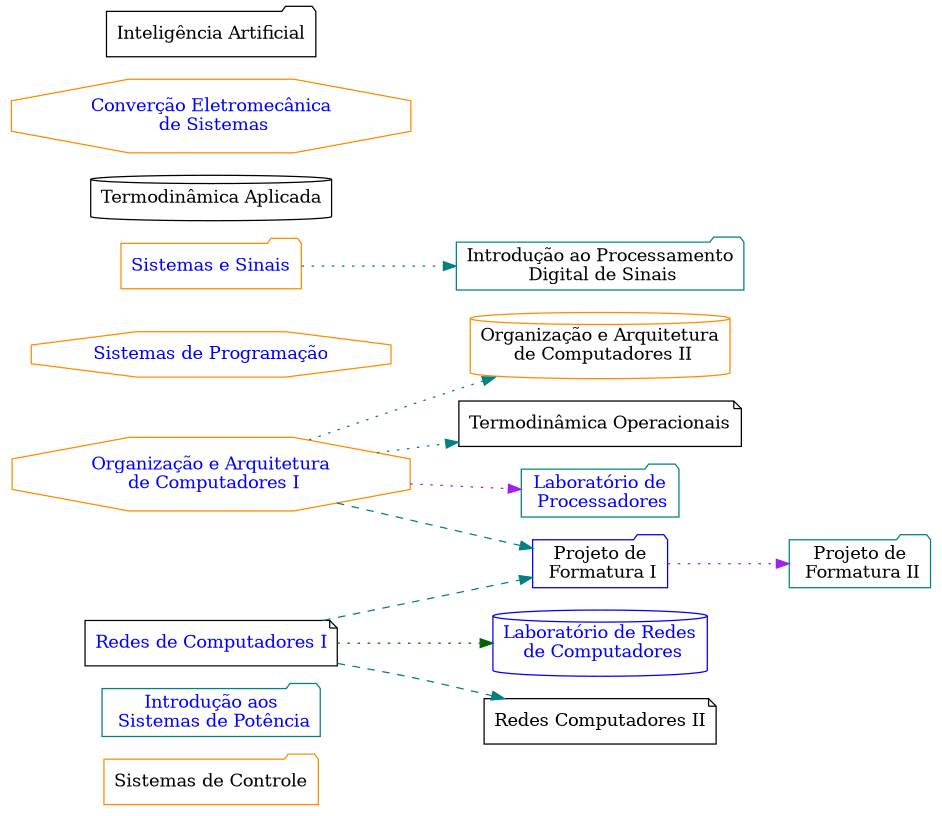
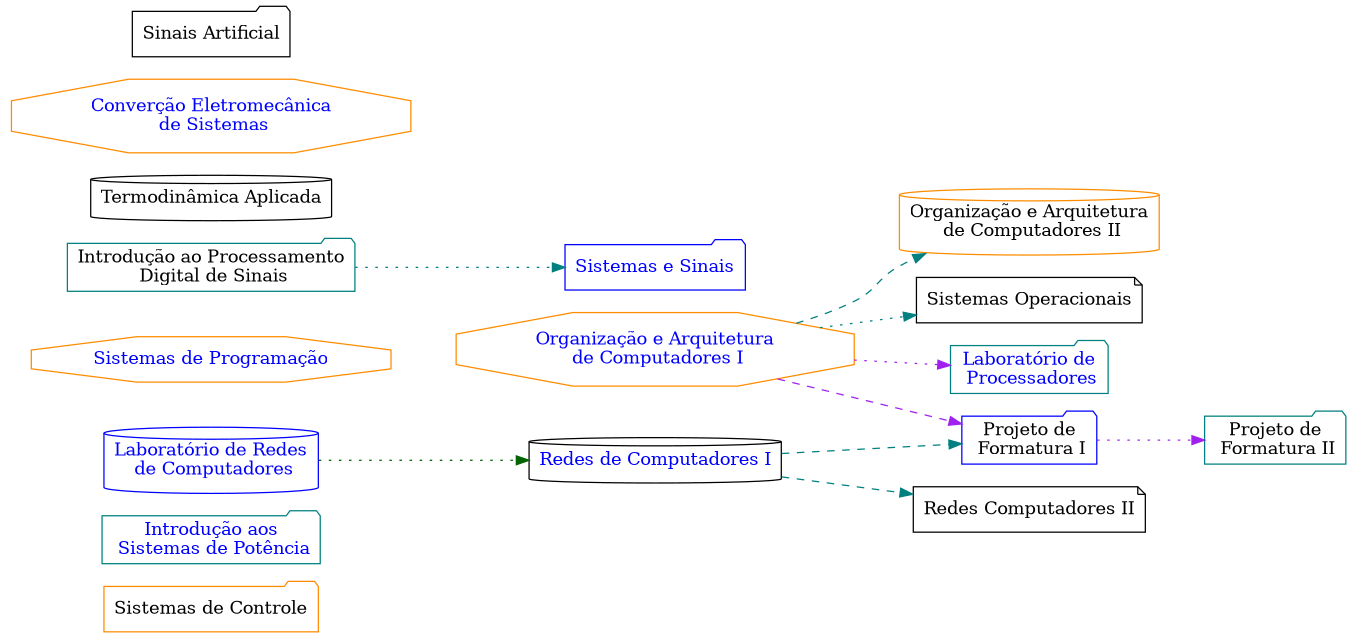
(211, 34) -> (211, 34)
(211, 266) -> (655, 267)
(372, 266) -> (454, 267)
(396, 410) -> (859, 298)
(600, 424) -> (1029, 300)
(429, 524) -> (864, 400)
(211, 643) -> (655, 460)
(408, 643) -> (417, 460)
